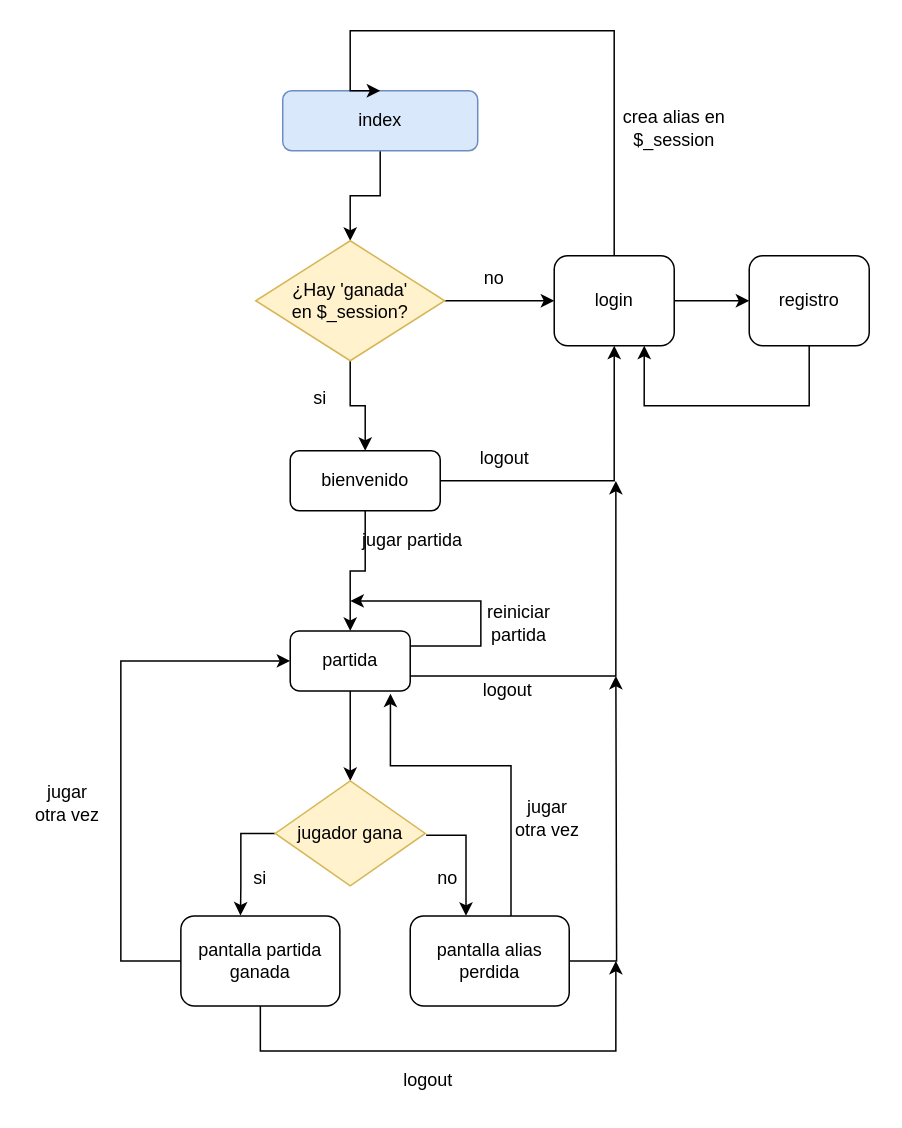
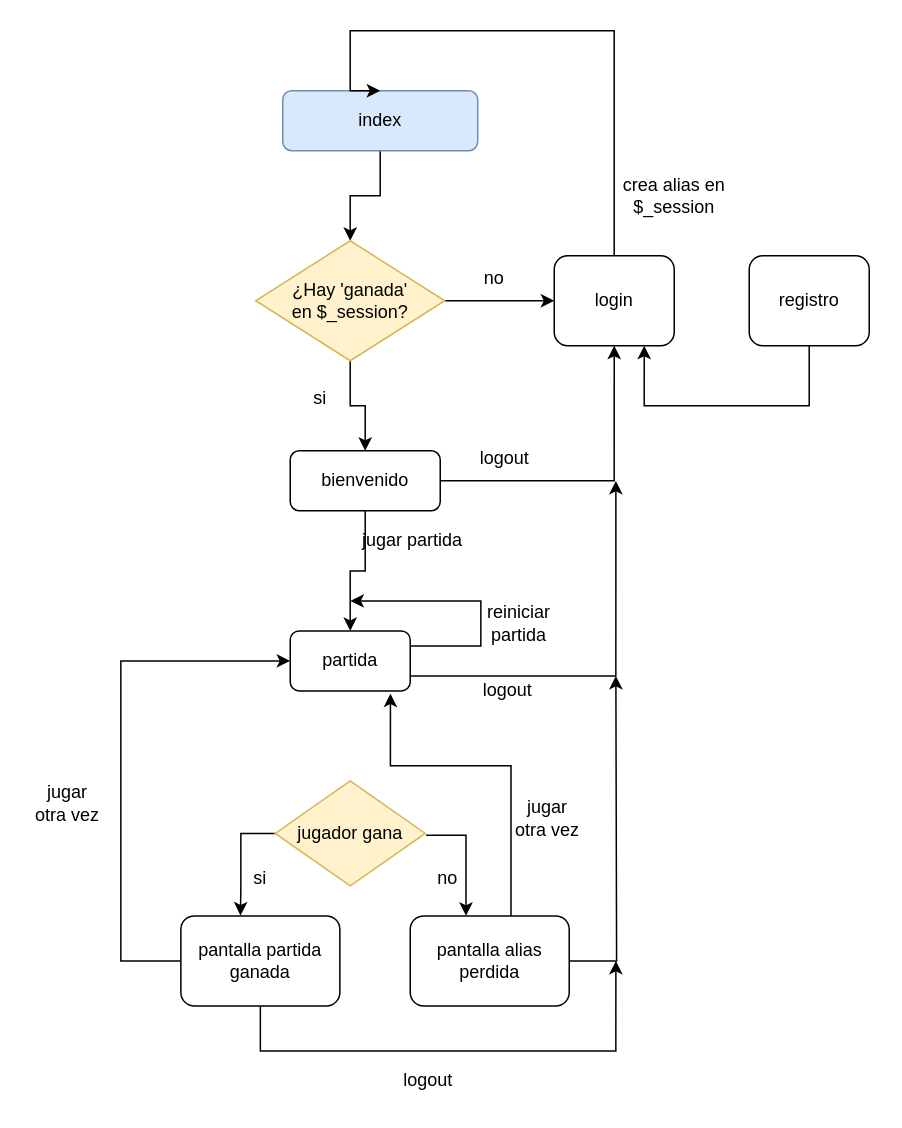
(674, 128) -> (674, 196)
(706, 301) -> none
(350, 731) -> none
